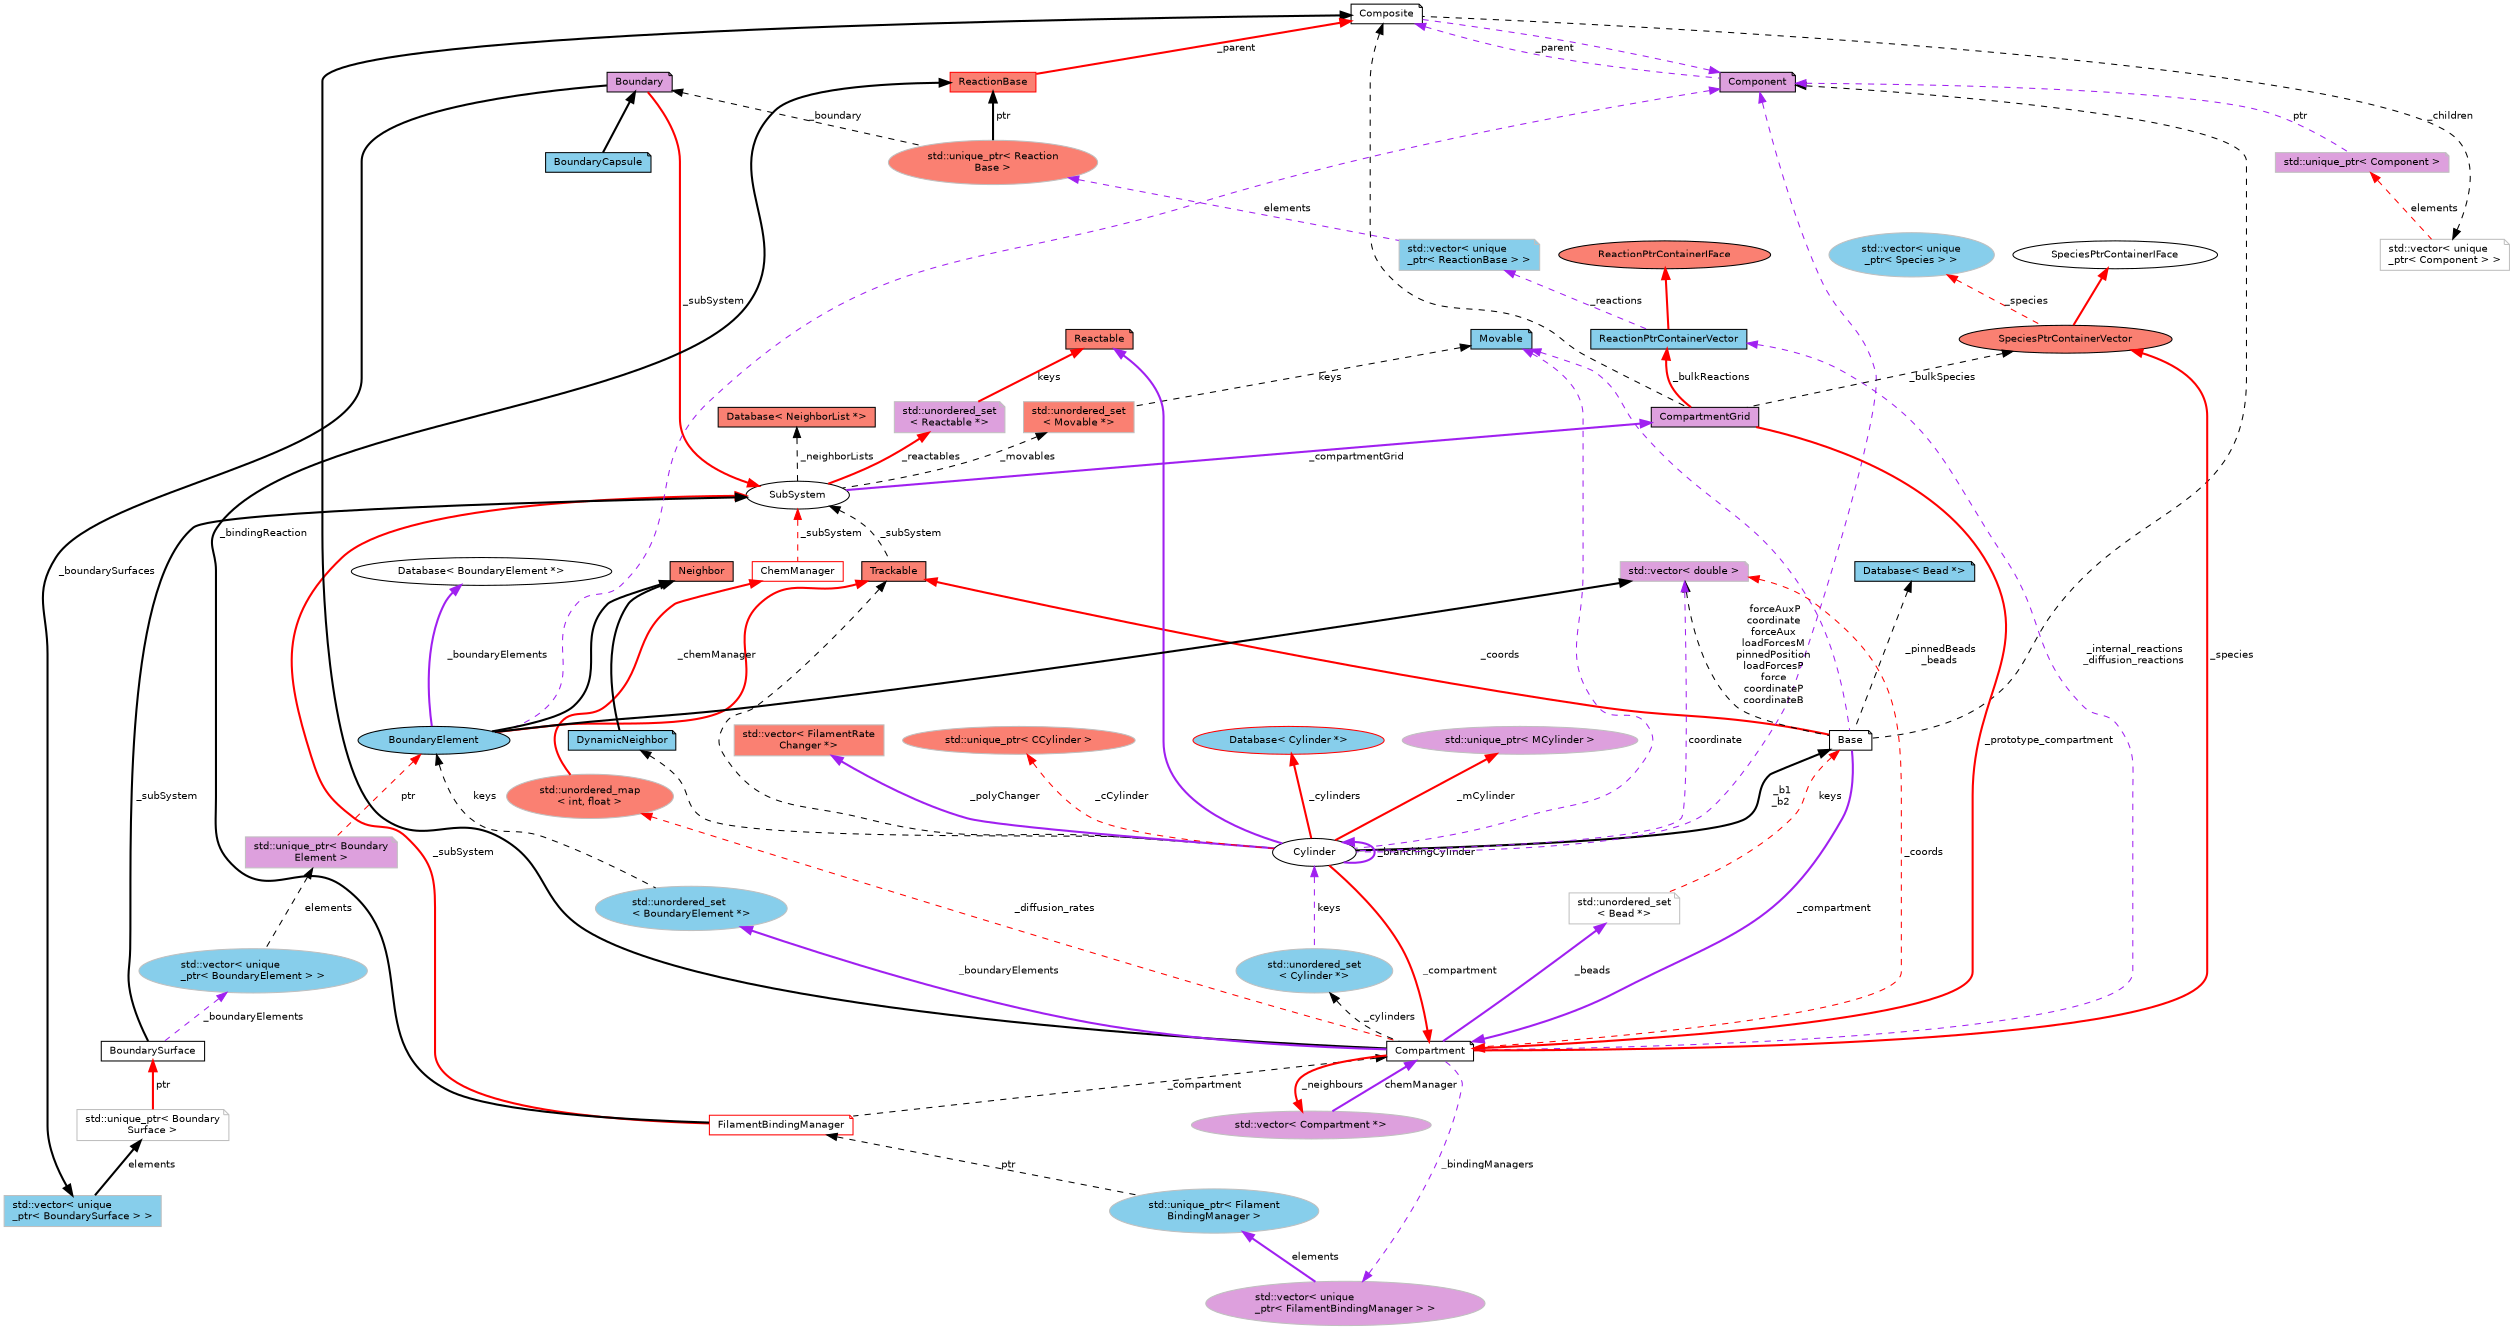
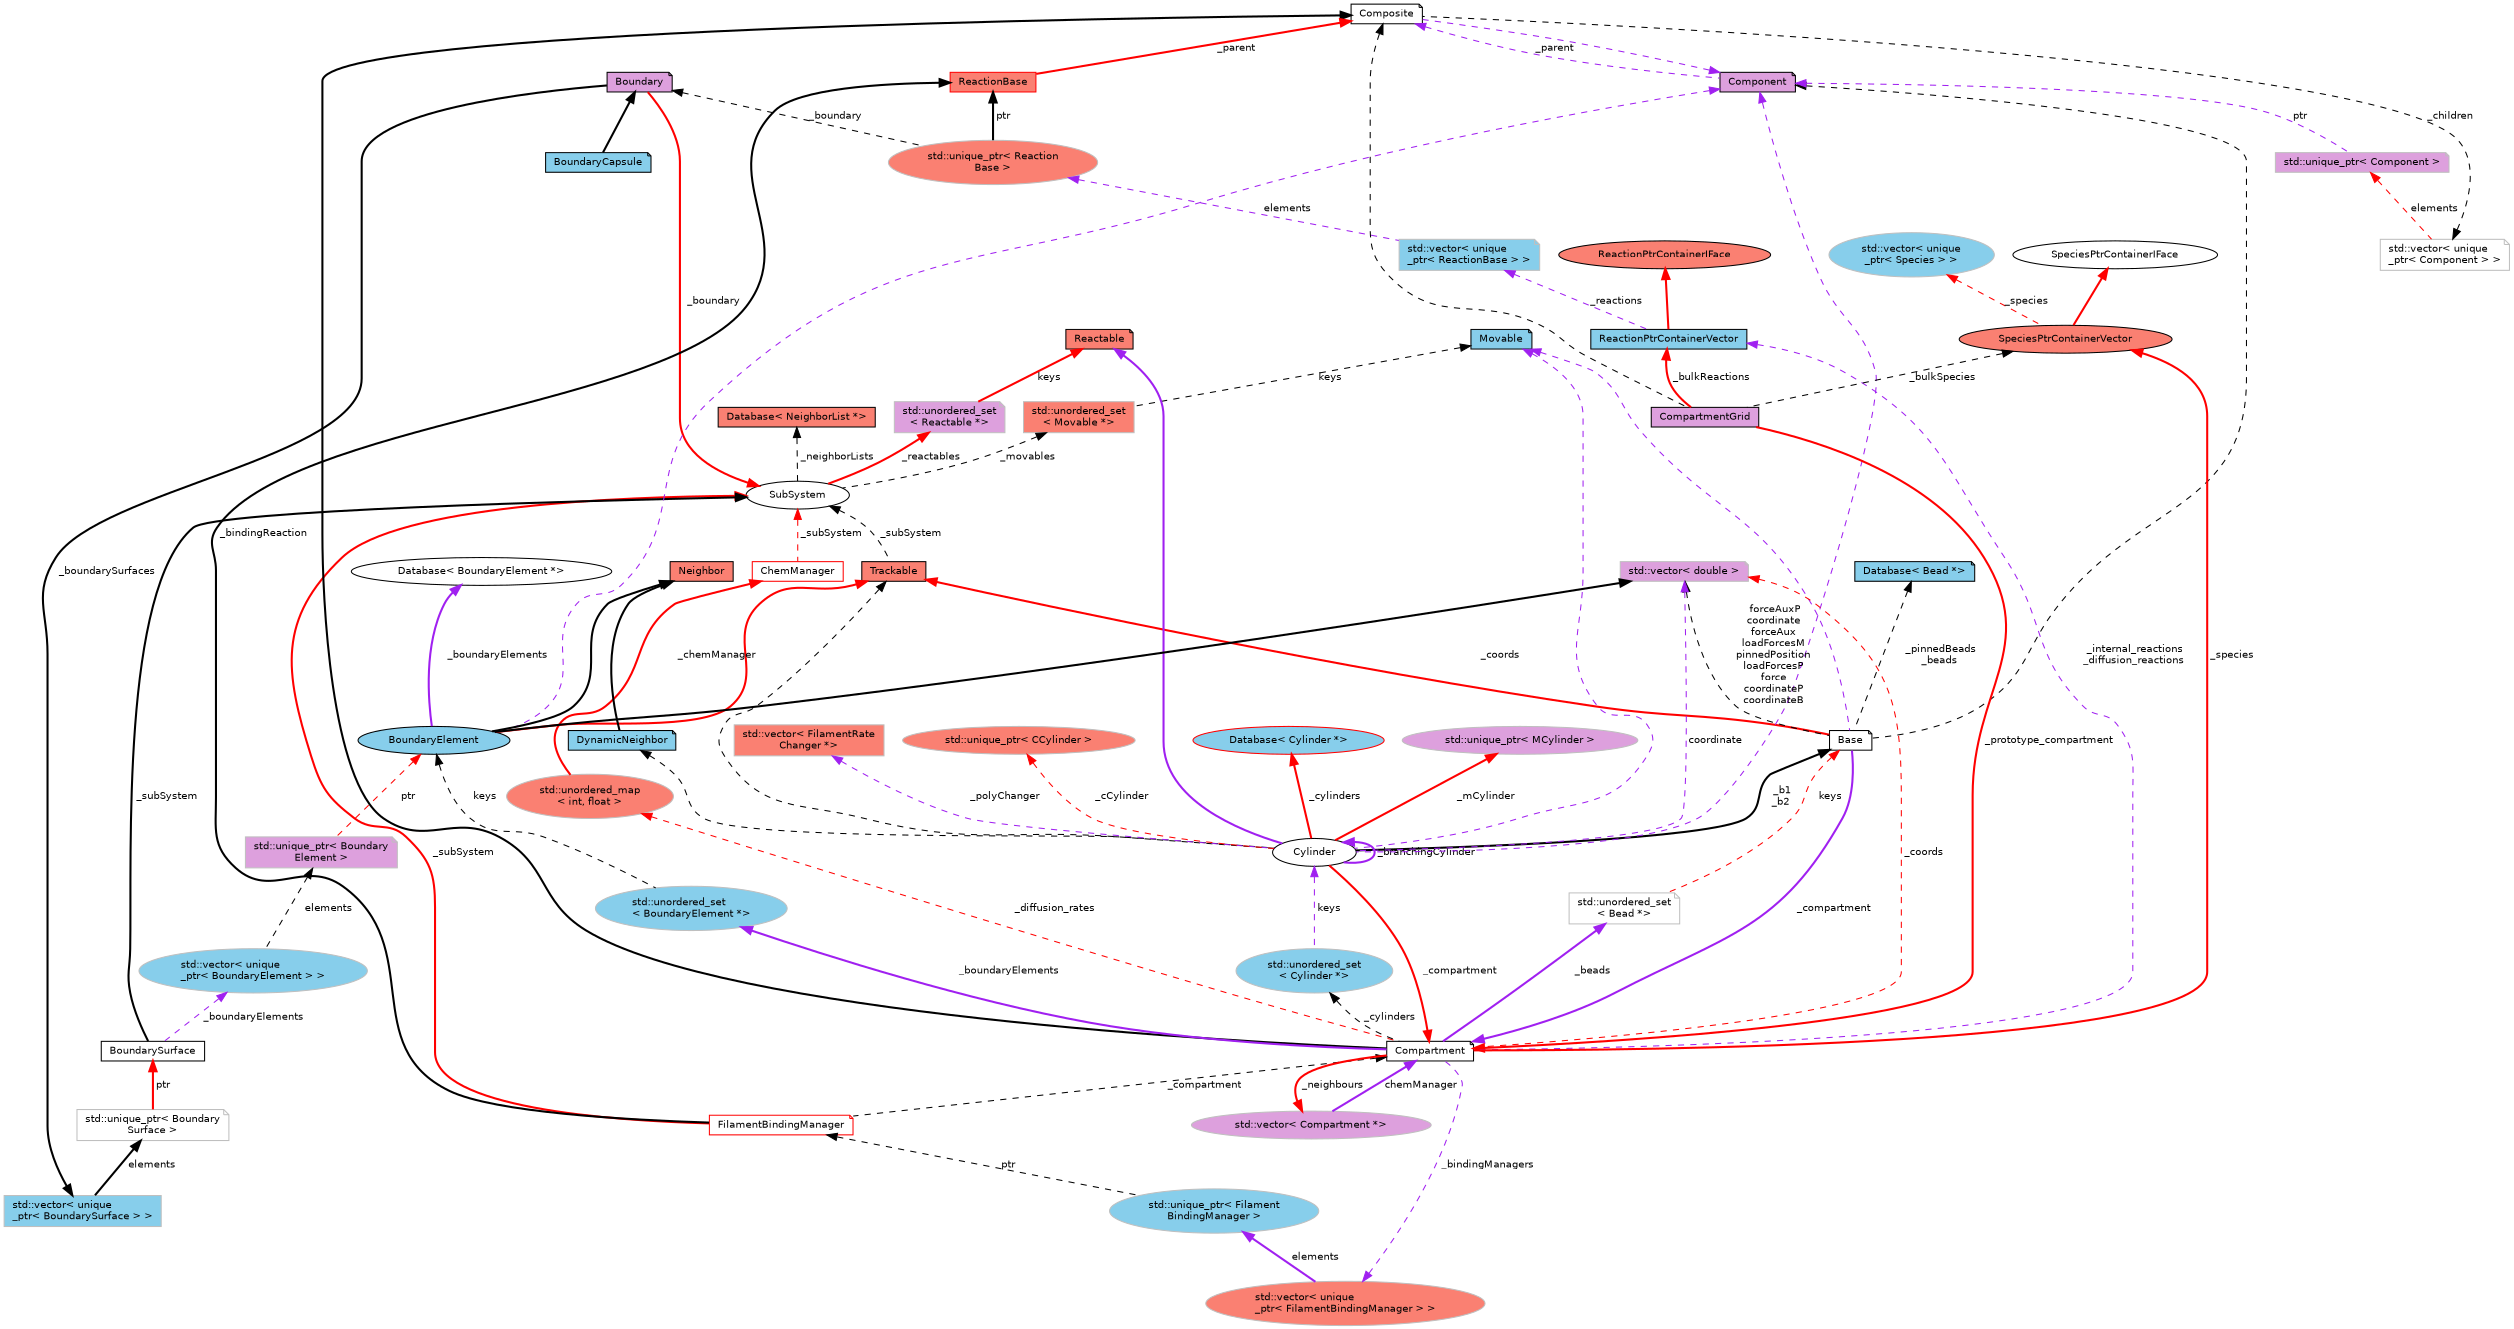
(712, 301) -> (712, 301)
(1243, 457) -> none
(1040, 828) -> (1040, 828)
(1345, 1303) -> (1345, 1303)
